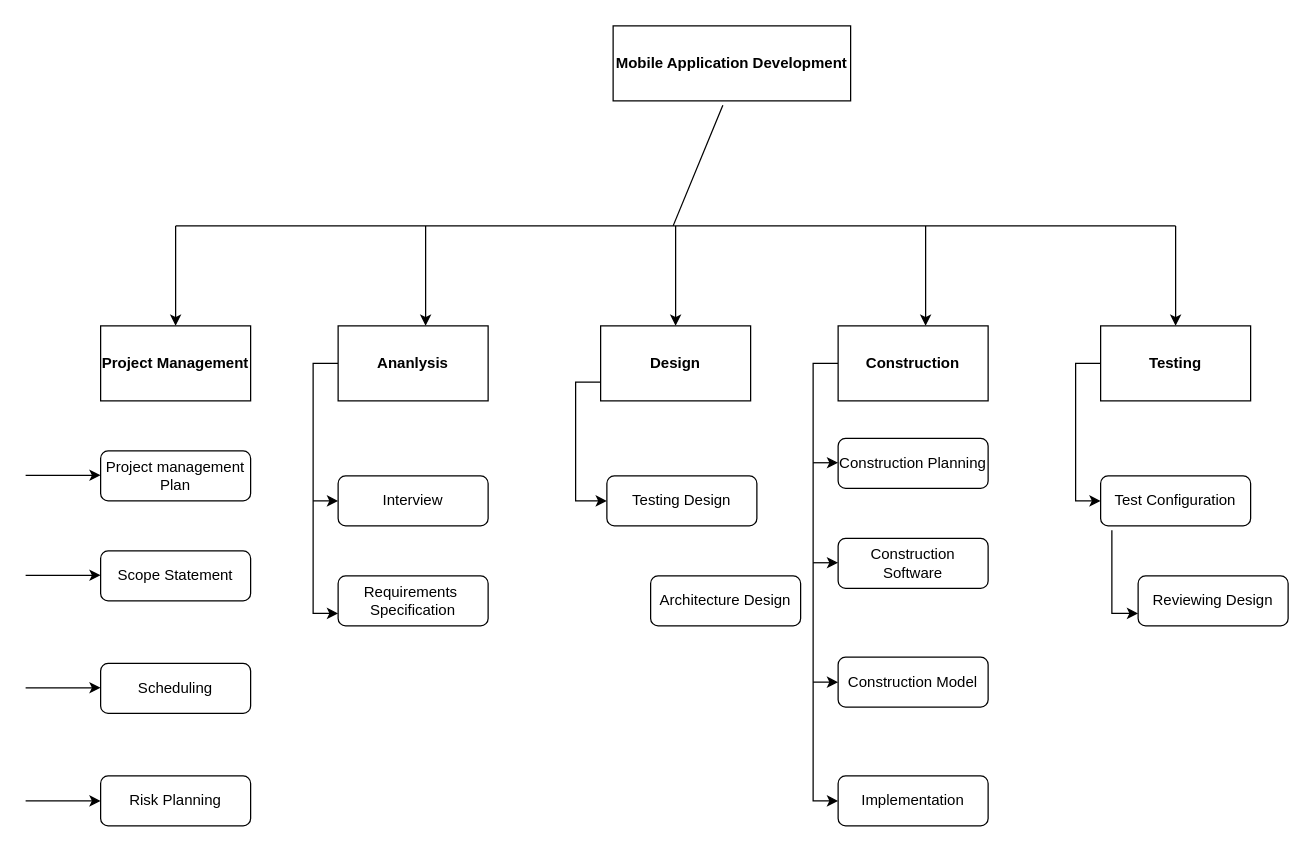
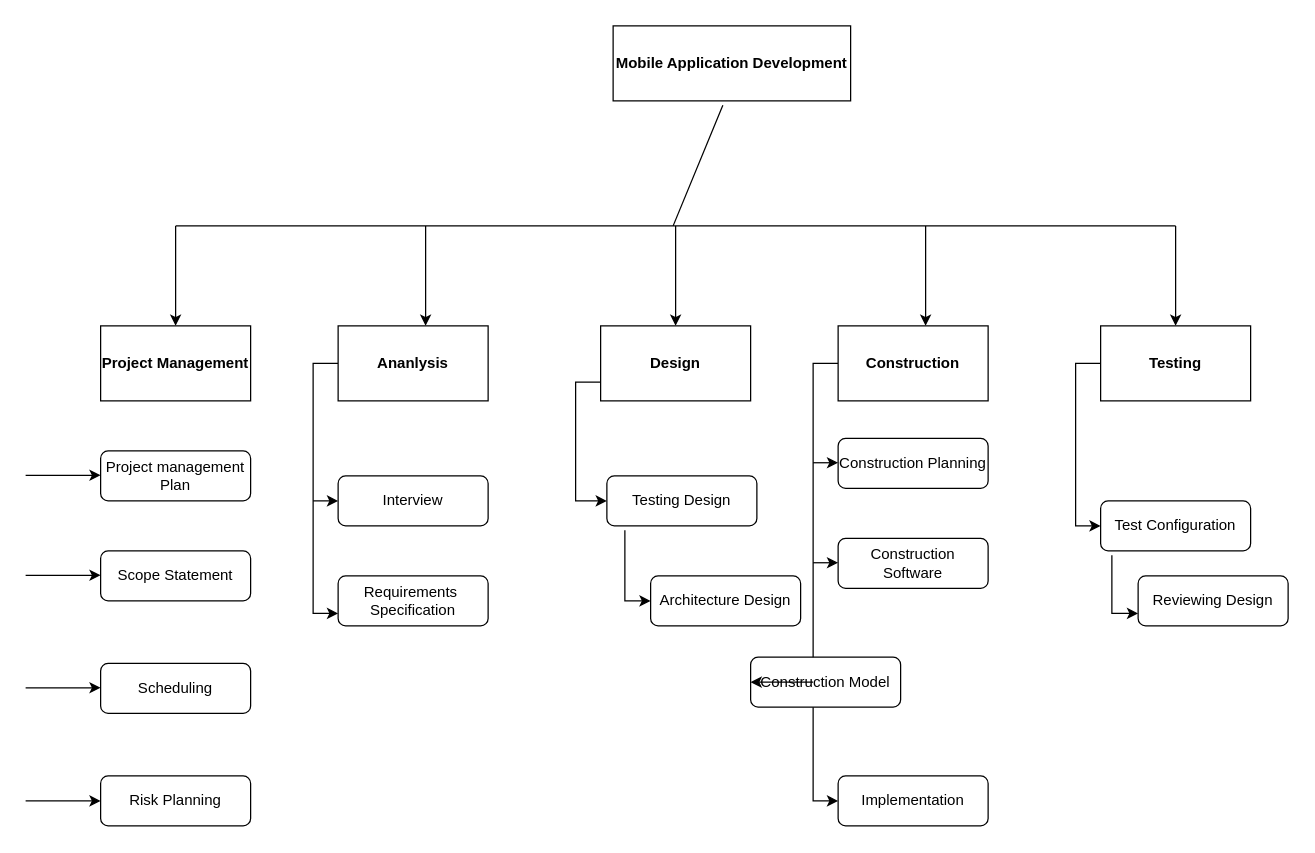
(1176, 501) -> (1176, 526)
none -> (625, 573)
(913, 682) -> (826, 682)
